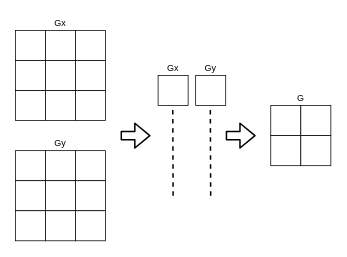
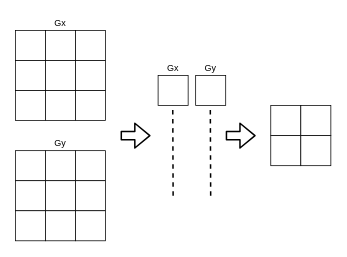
(300, 98) -> none
